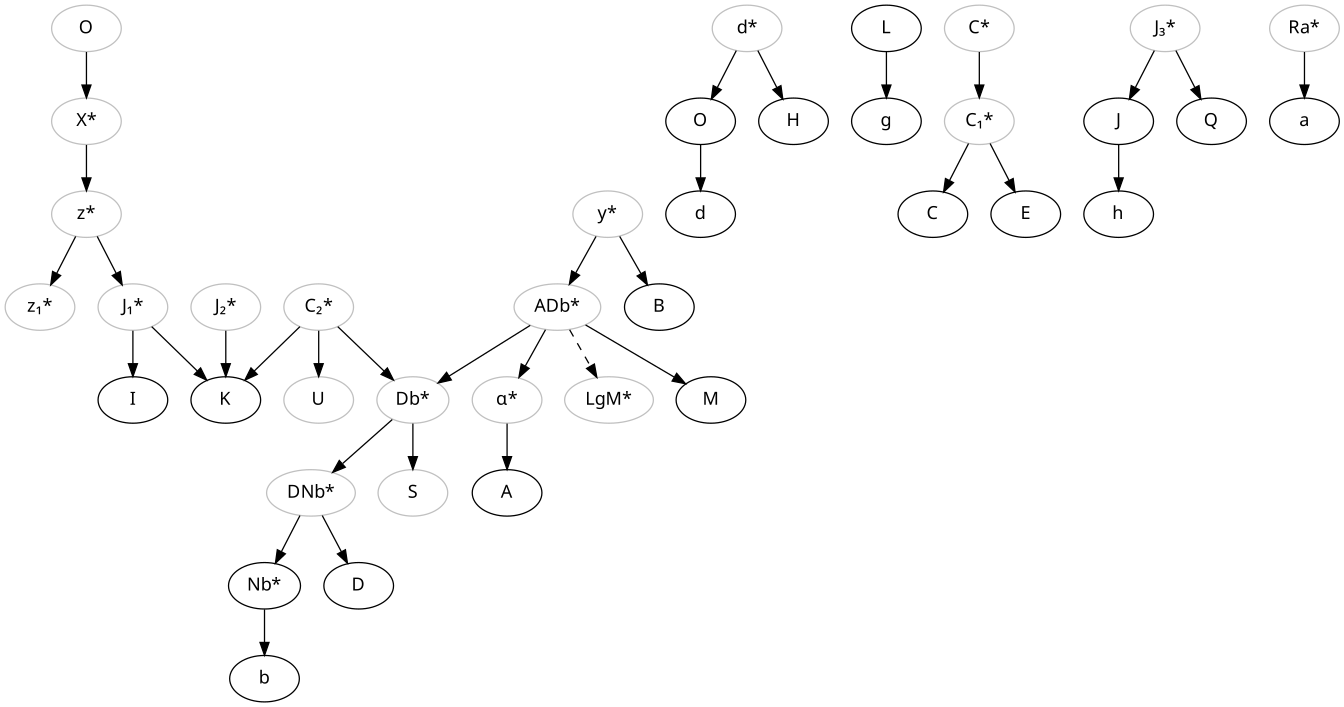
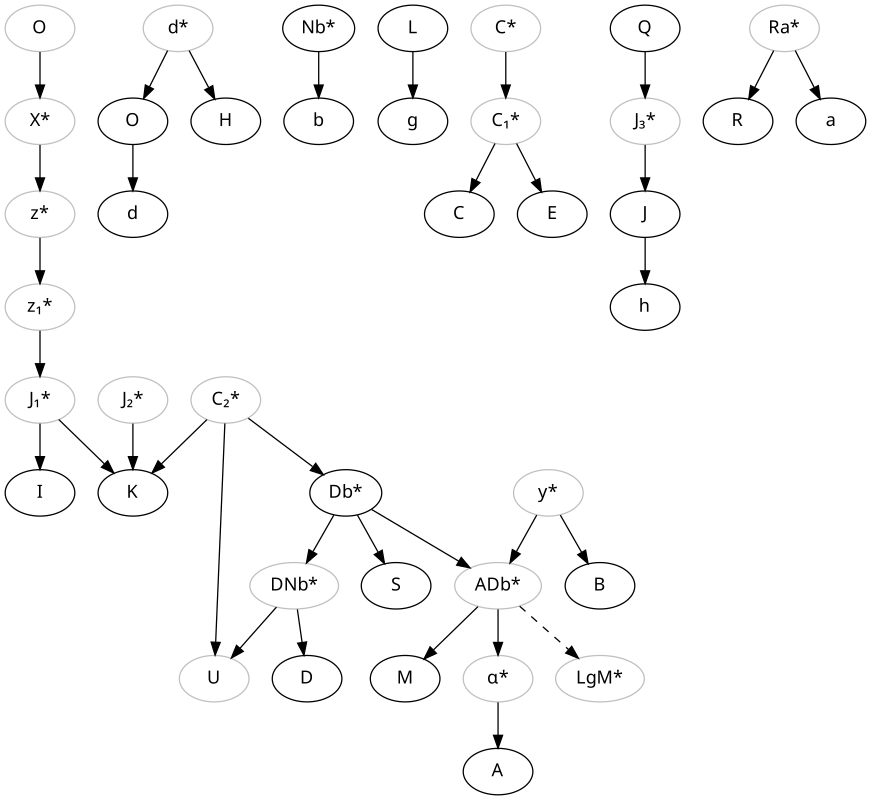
(1185, 69) -> (645, 69)
none -> (738, 121)
(107, 255) -> (40, 347)
(490, 351) -> (415, 535)
(413, 400) -> (346, 493)
(413, 493) -> (396, 586)
(291, 534) -> (258, 628)
